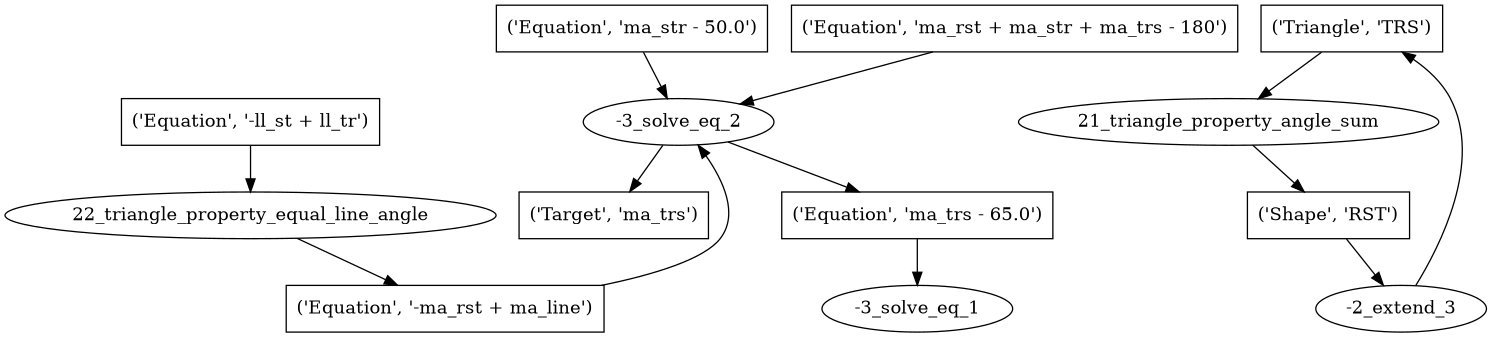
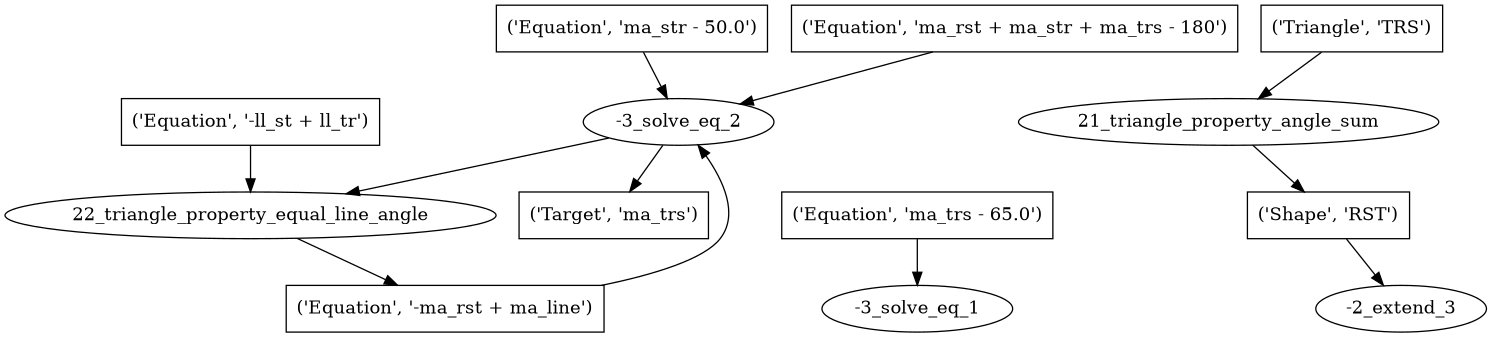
(787, 165) -> (484, 165)
(1461, 168) -> none
